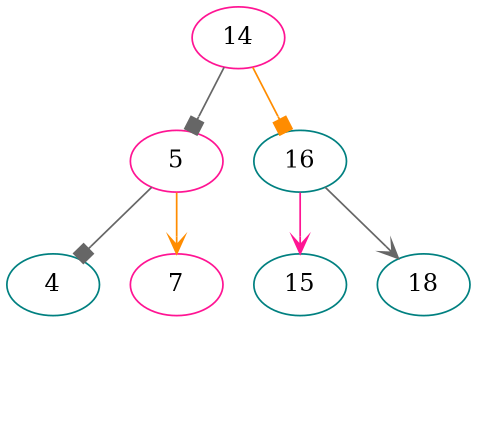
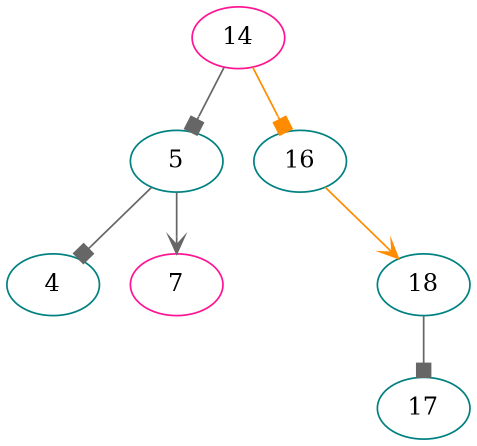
(177, 161) -> (177, 161)
(177, 215) -> (177, 215)
(356, 217) -> (356, 217)
(300, 285) -> none
none -> (424, 408)
